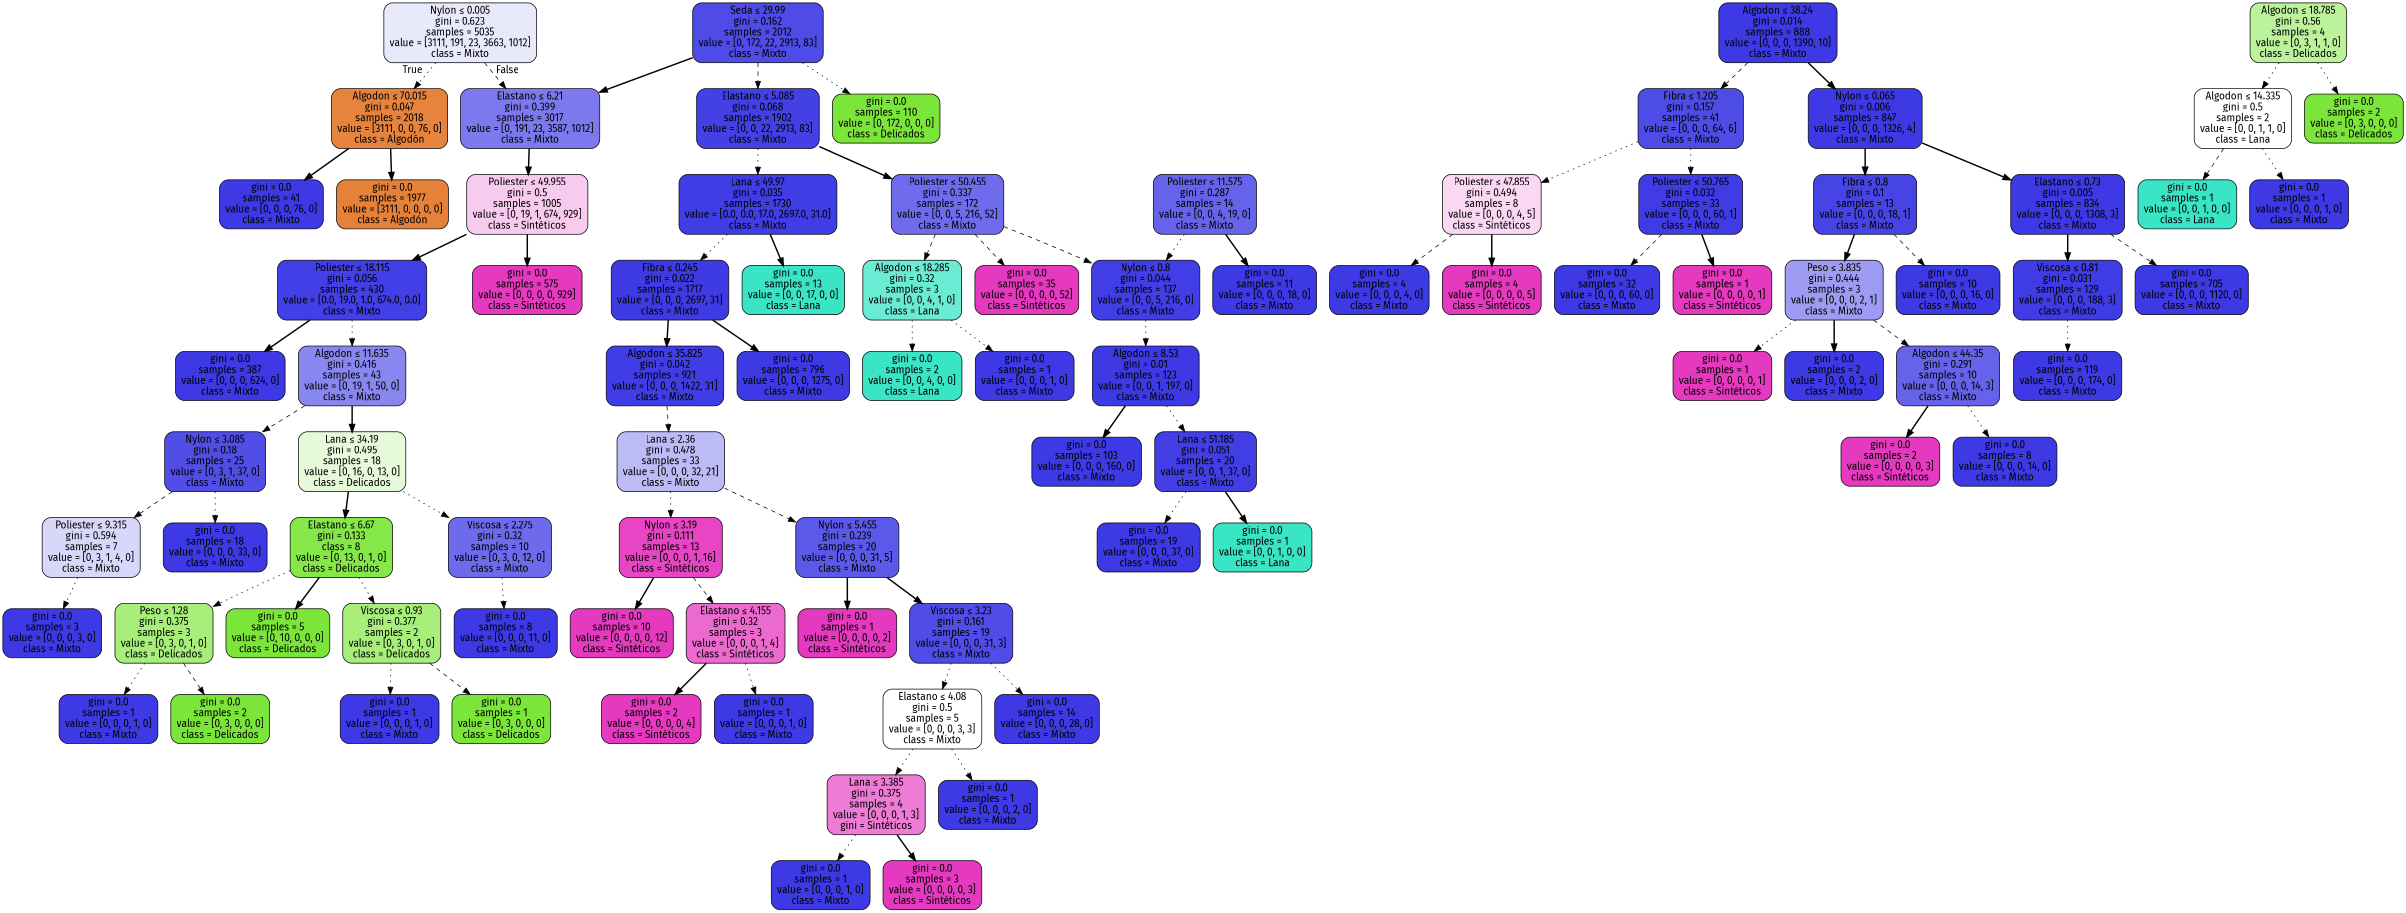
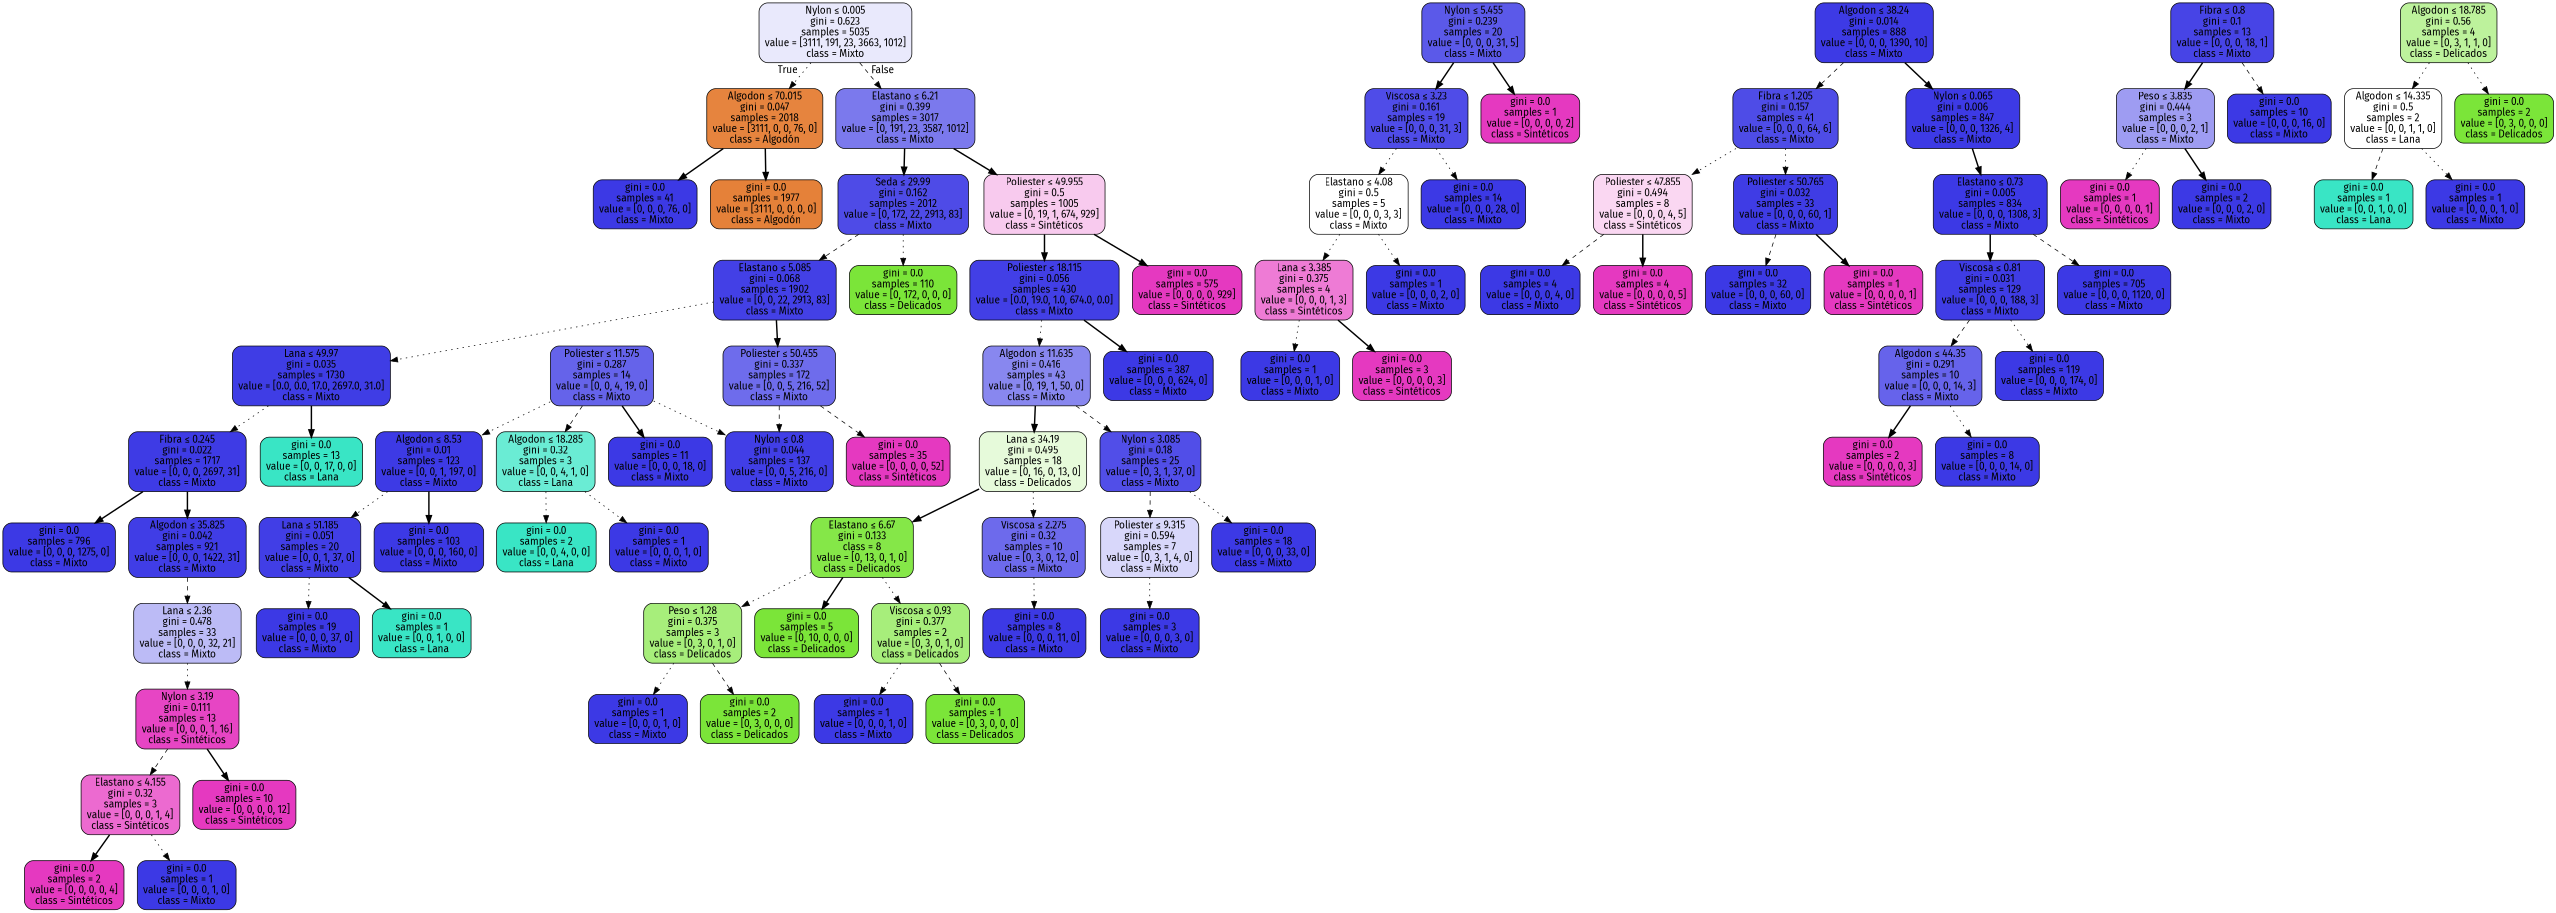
(650, 74) -> (904, 158)
(1865, 158) -> none
(931, 244) -> (576, 416)
(1146, 329) -> (520, 417)
(1888, 331) -> (1962, 330)
(757, 503) -> none
(876, 826) -> (1304, 311)
